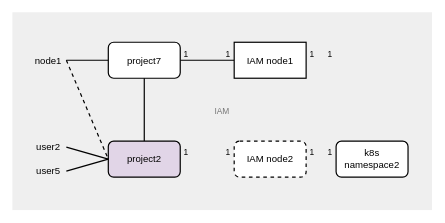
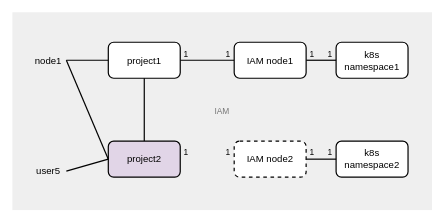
(144, 60) -> (144, 60)
(270, 60) -> (270, 60)
none -> (321, 60)
none -> (372, 60)
(87, 109) -> (87, 109)
(48, 147) -> none
(86, 153) -> none
none -> (321, 159)
